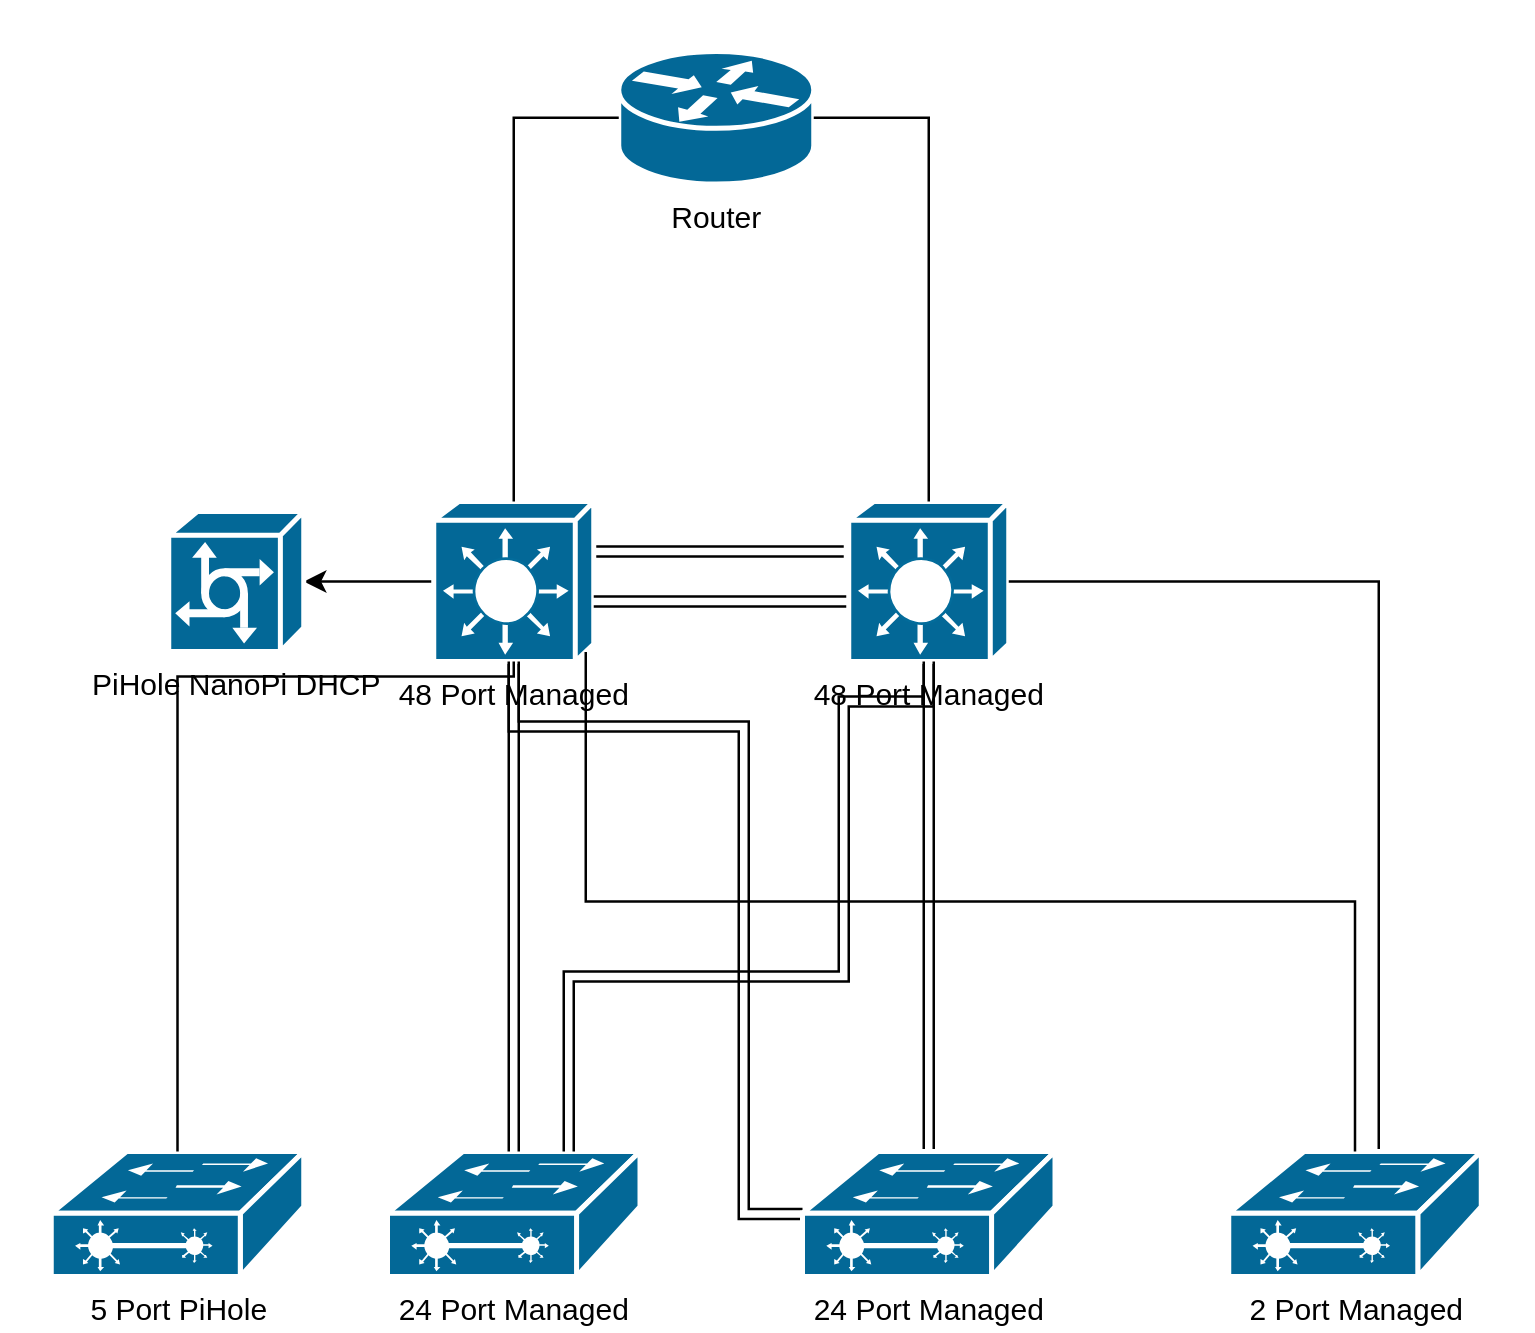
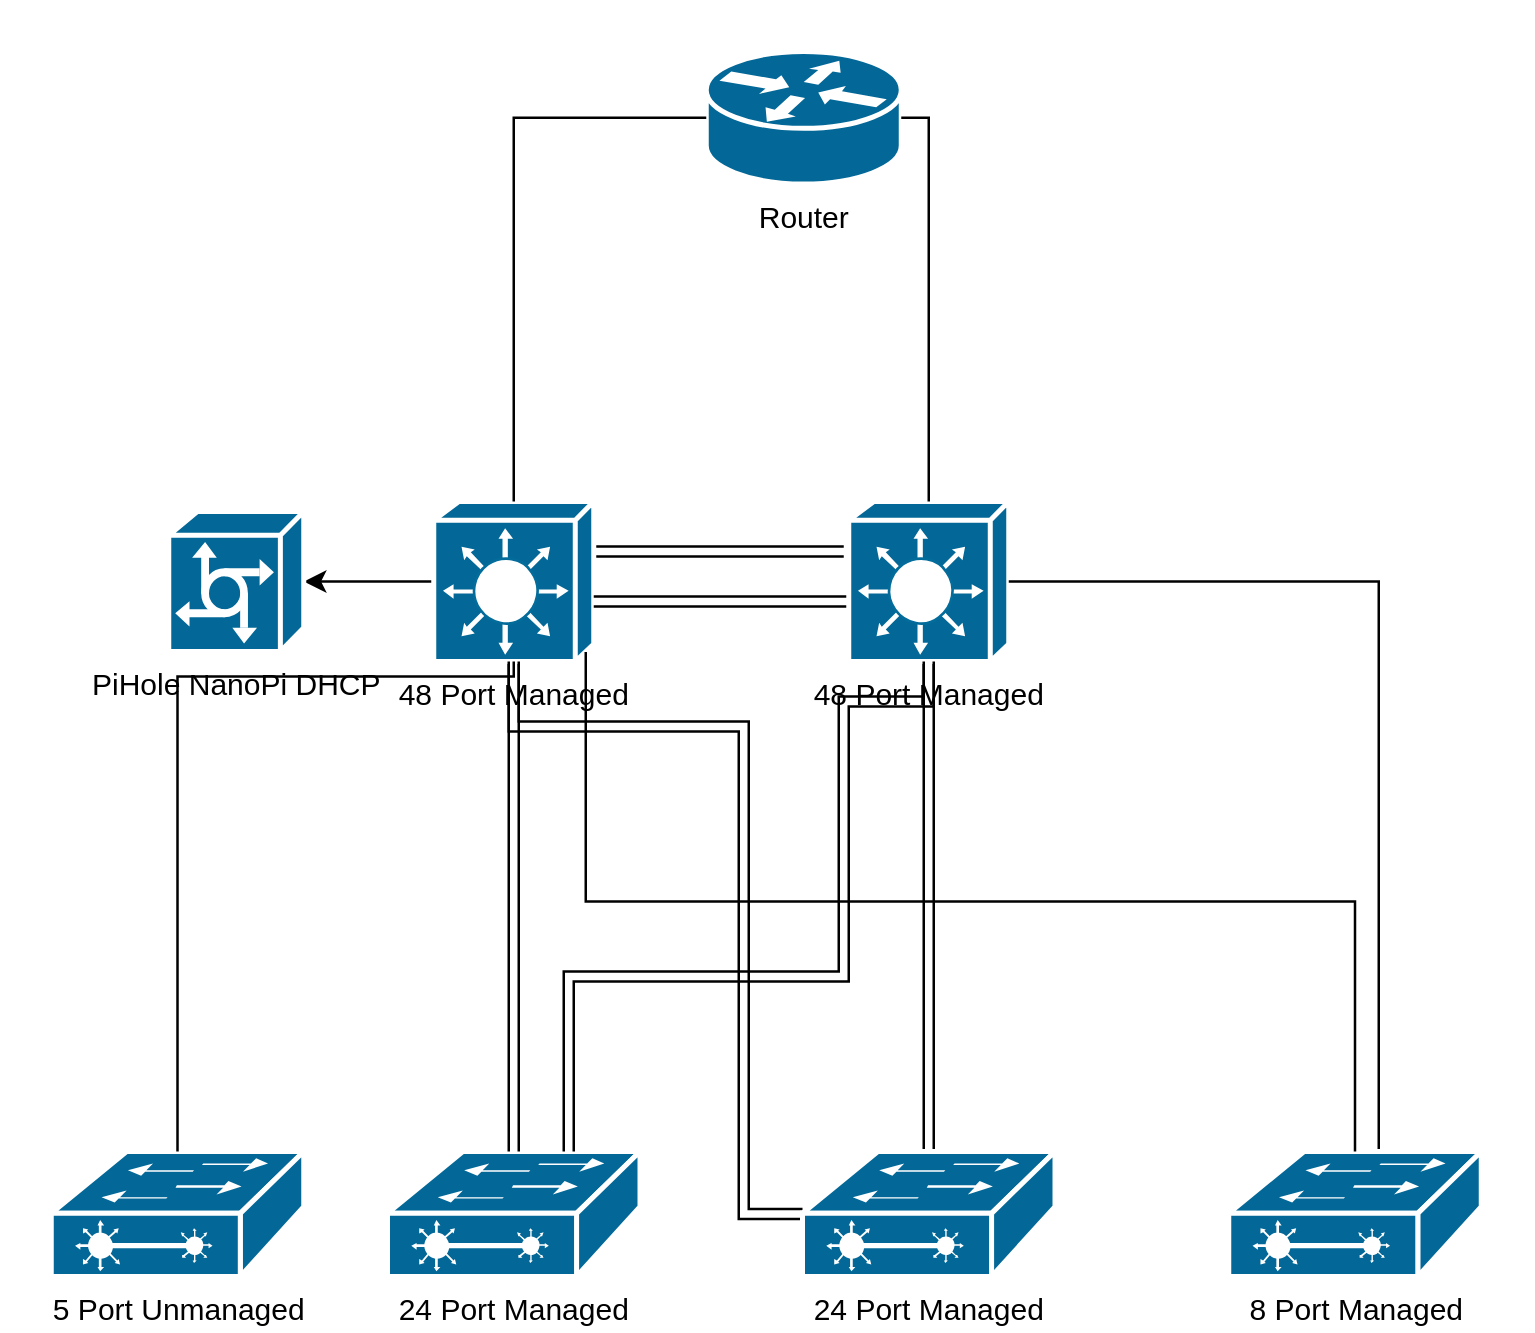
(716, 118) -> (804, 118)
(180, 1312) -> (180, 1312)
(1358, 1312) -> (1358, 1312)
